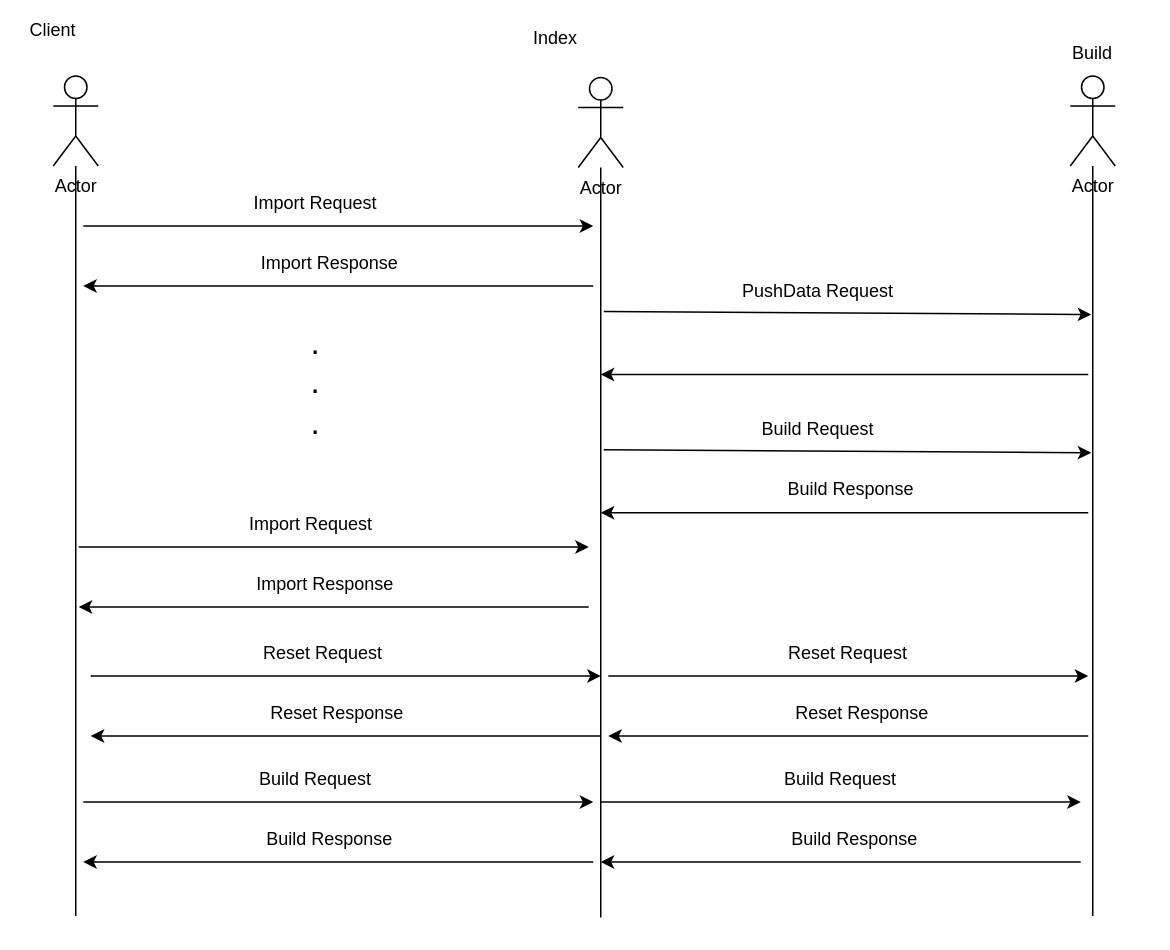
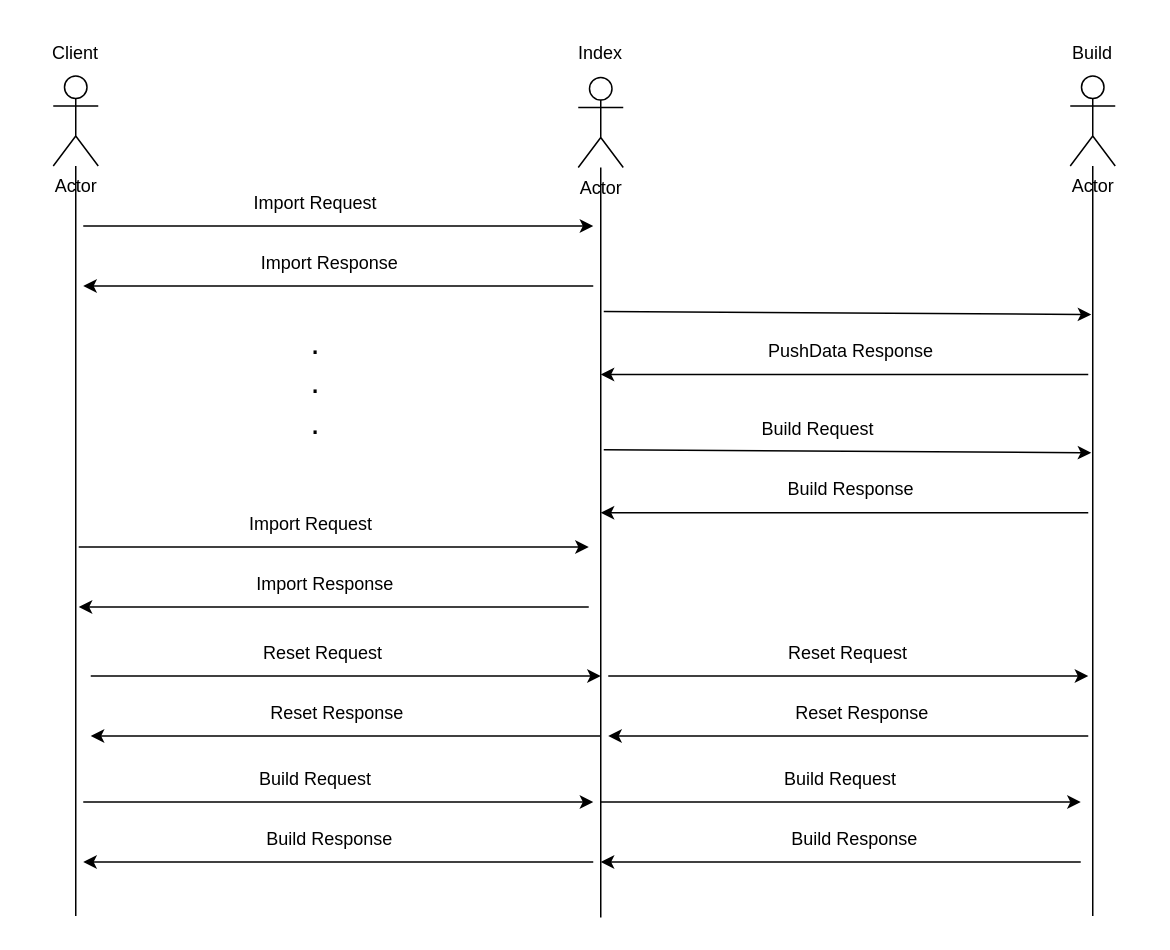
(53, 31) -> (76, 53)
(556, 38) -> (601, 53)
(818, 292) -> none
none -> (851, 352)
